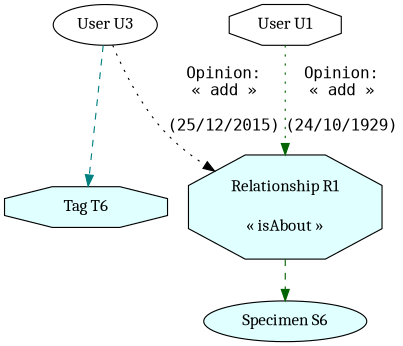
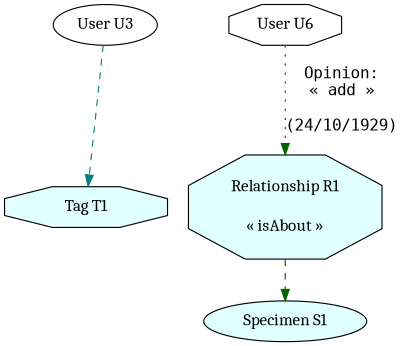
(285, 25) -> (285, 25)
(149, 113) -> none
(86, 207) -> (86, 207)
(285, 321) -> (285, 321)
